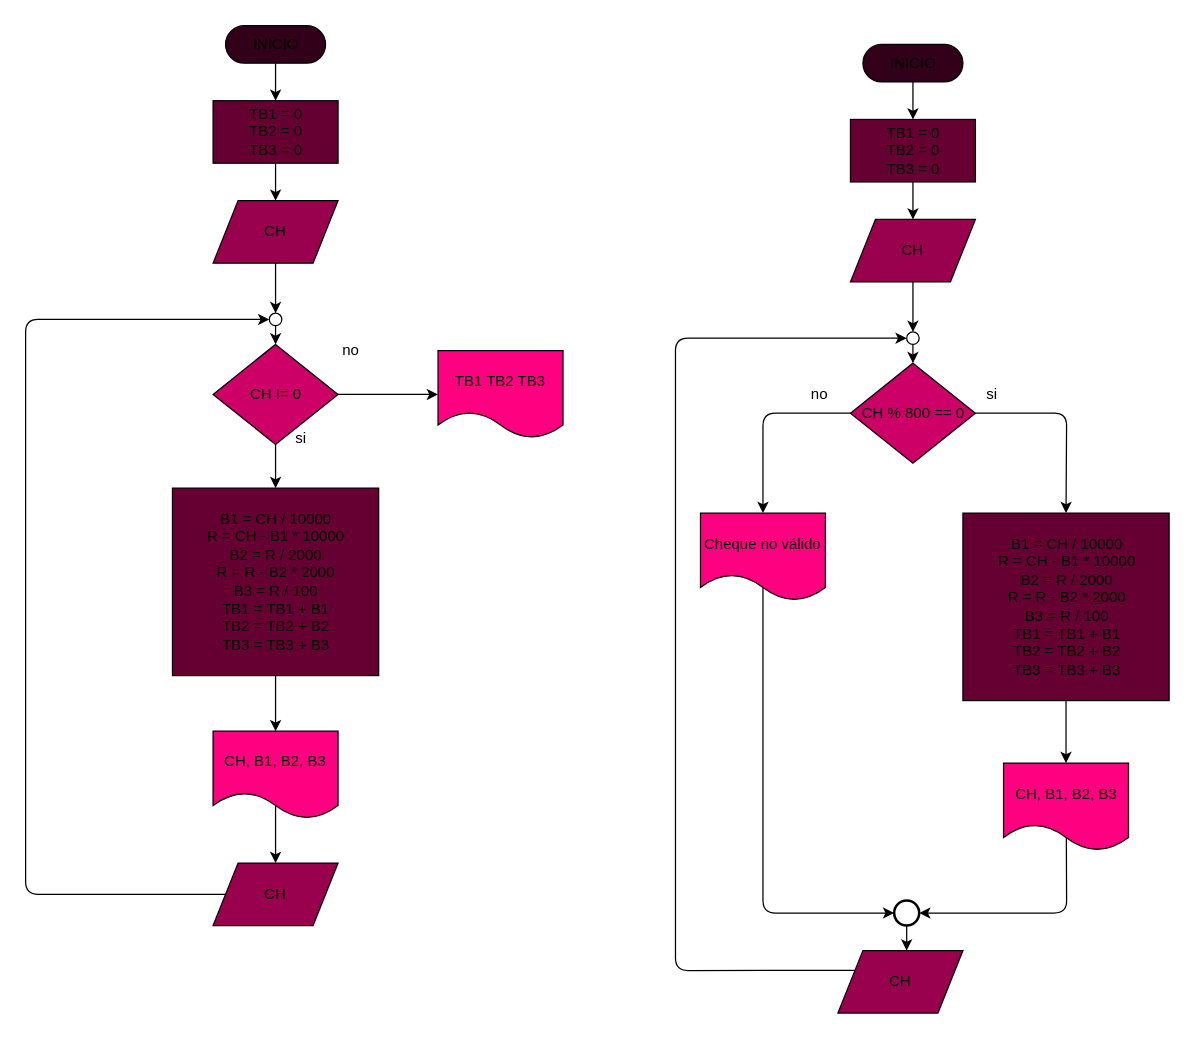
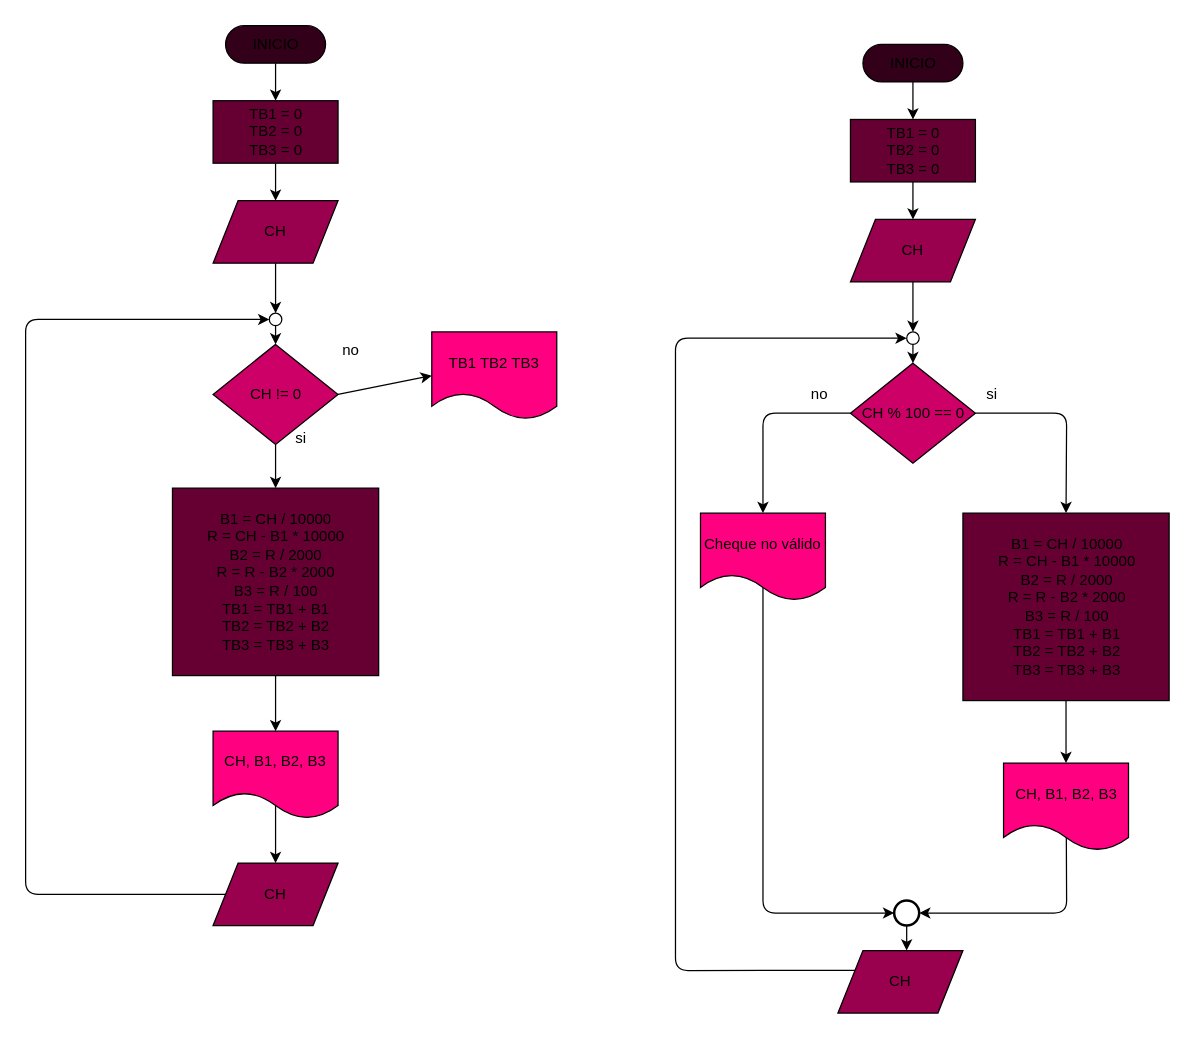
(501, 394) -> (494, 376)
(914, 413) -> (914, 413)
